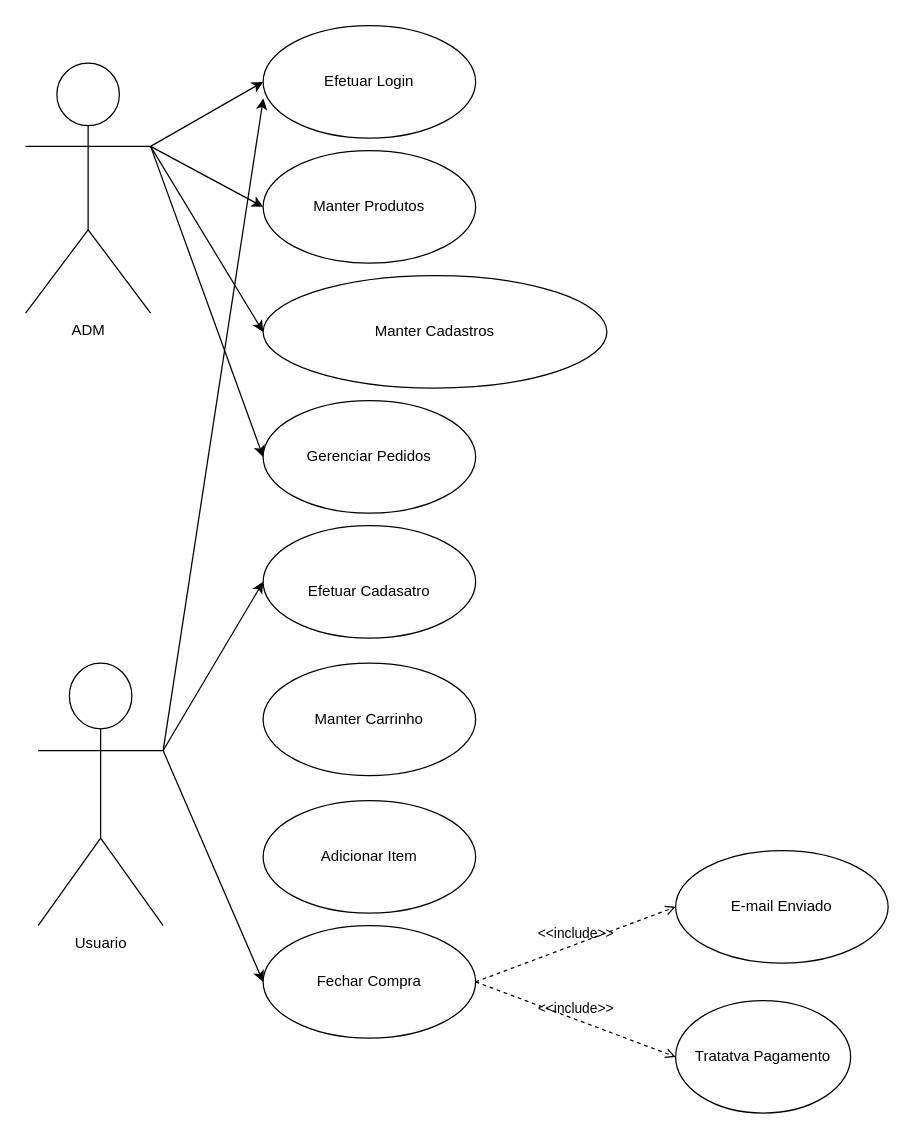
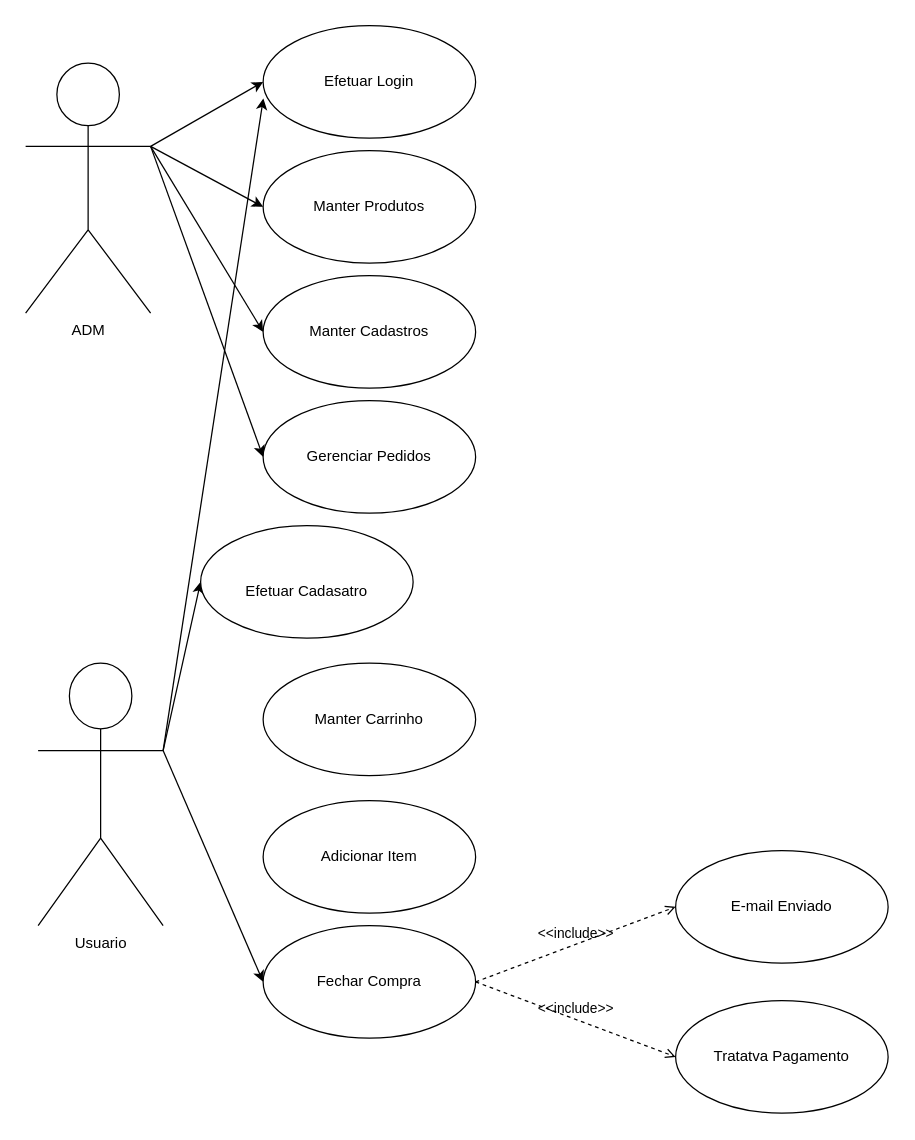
(435, 332) -> (369, 332)
(369, 582) -> (307, 582)
(763, 1057) -> (782, 1057)
